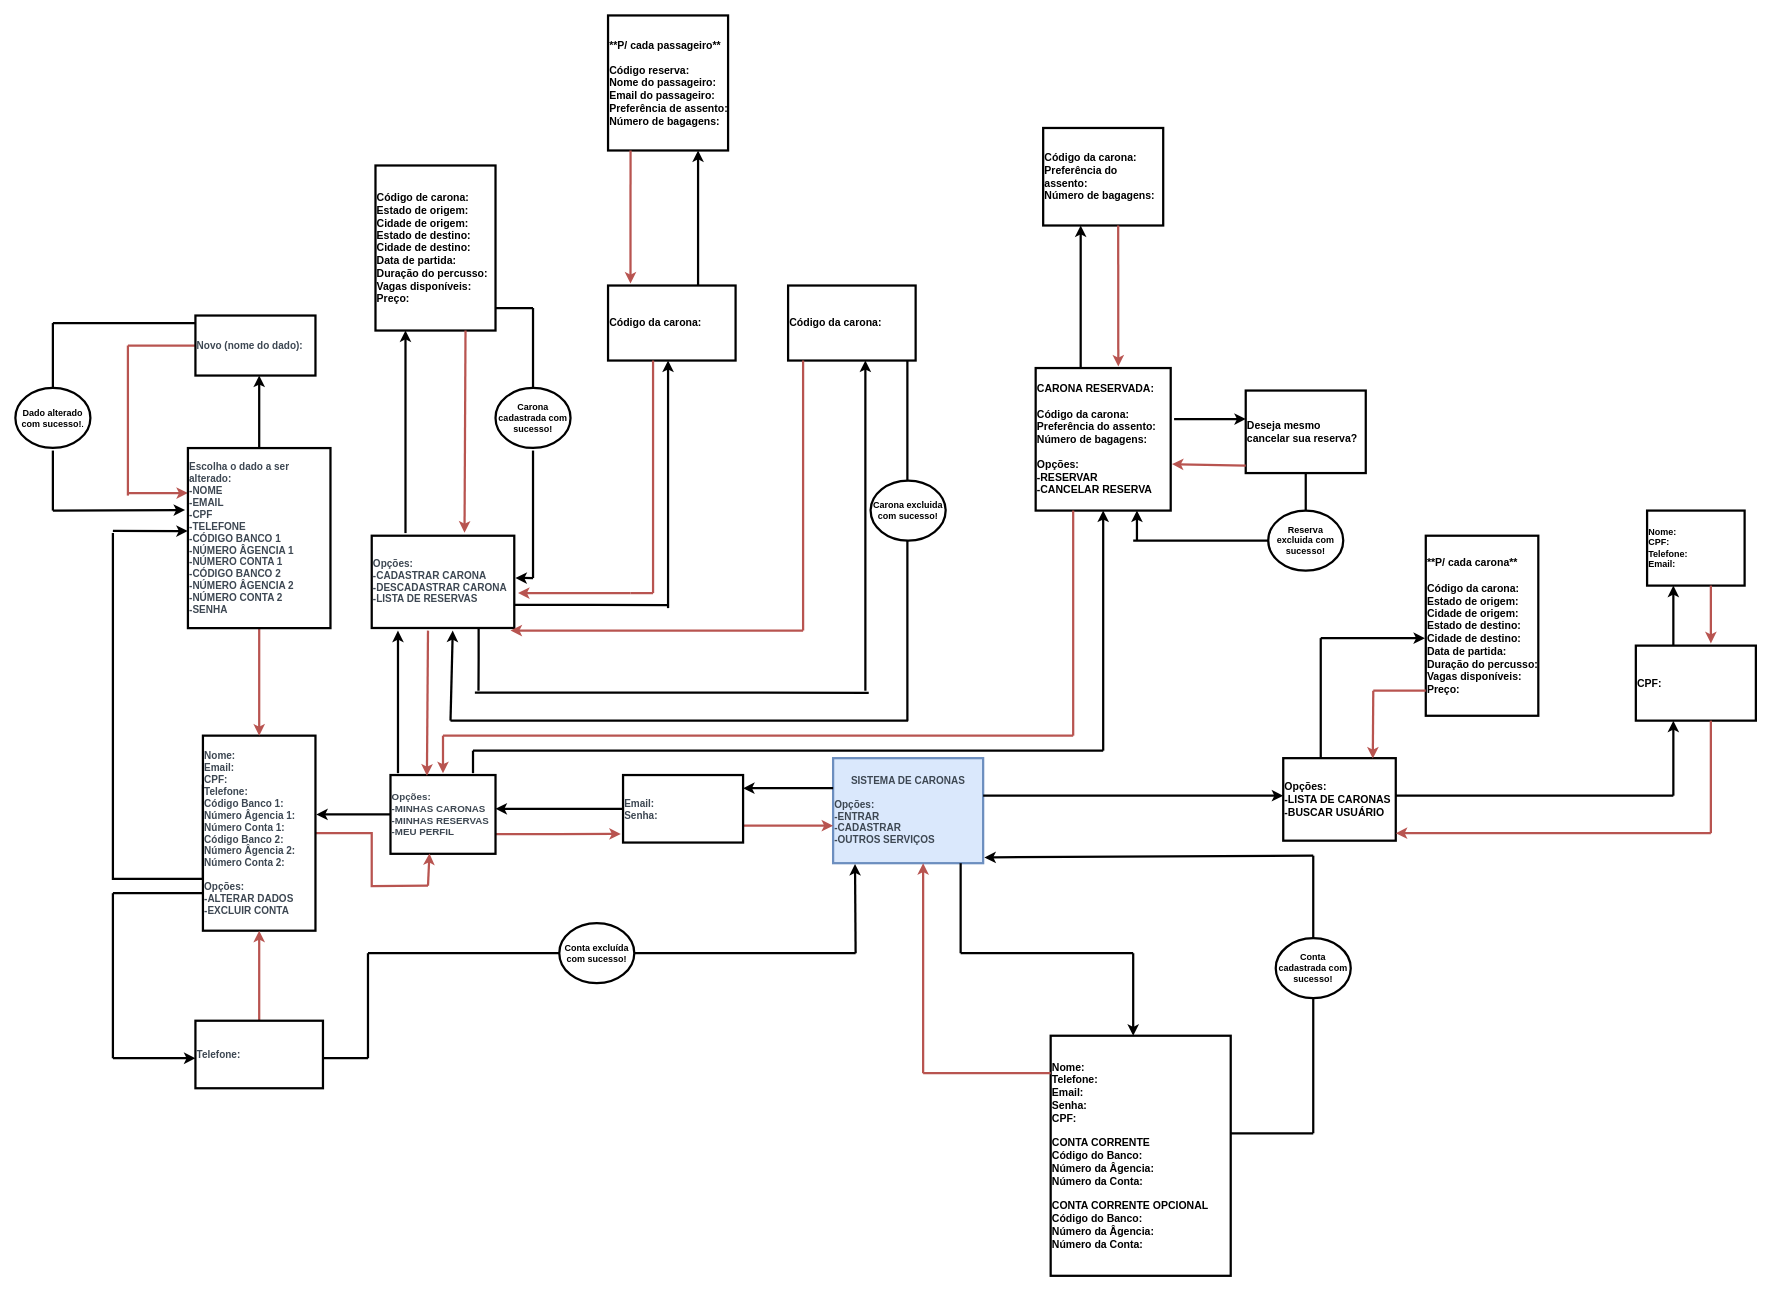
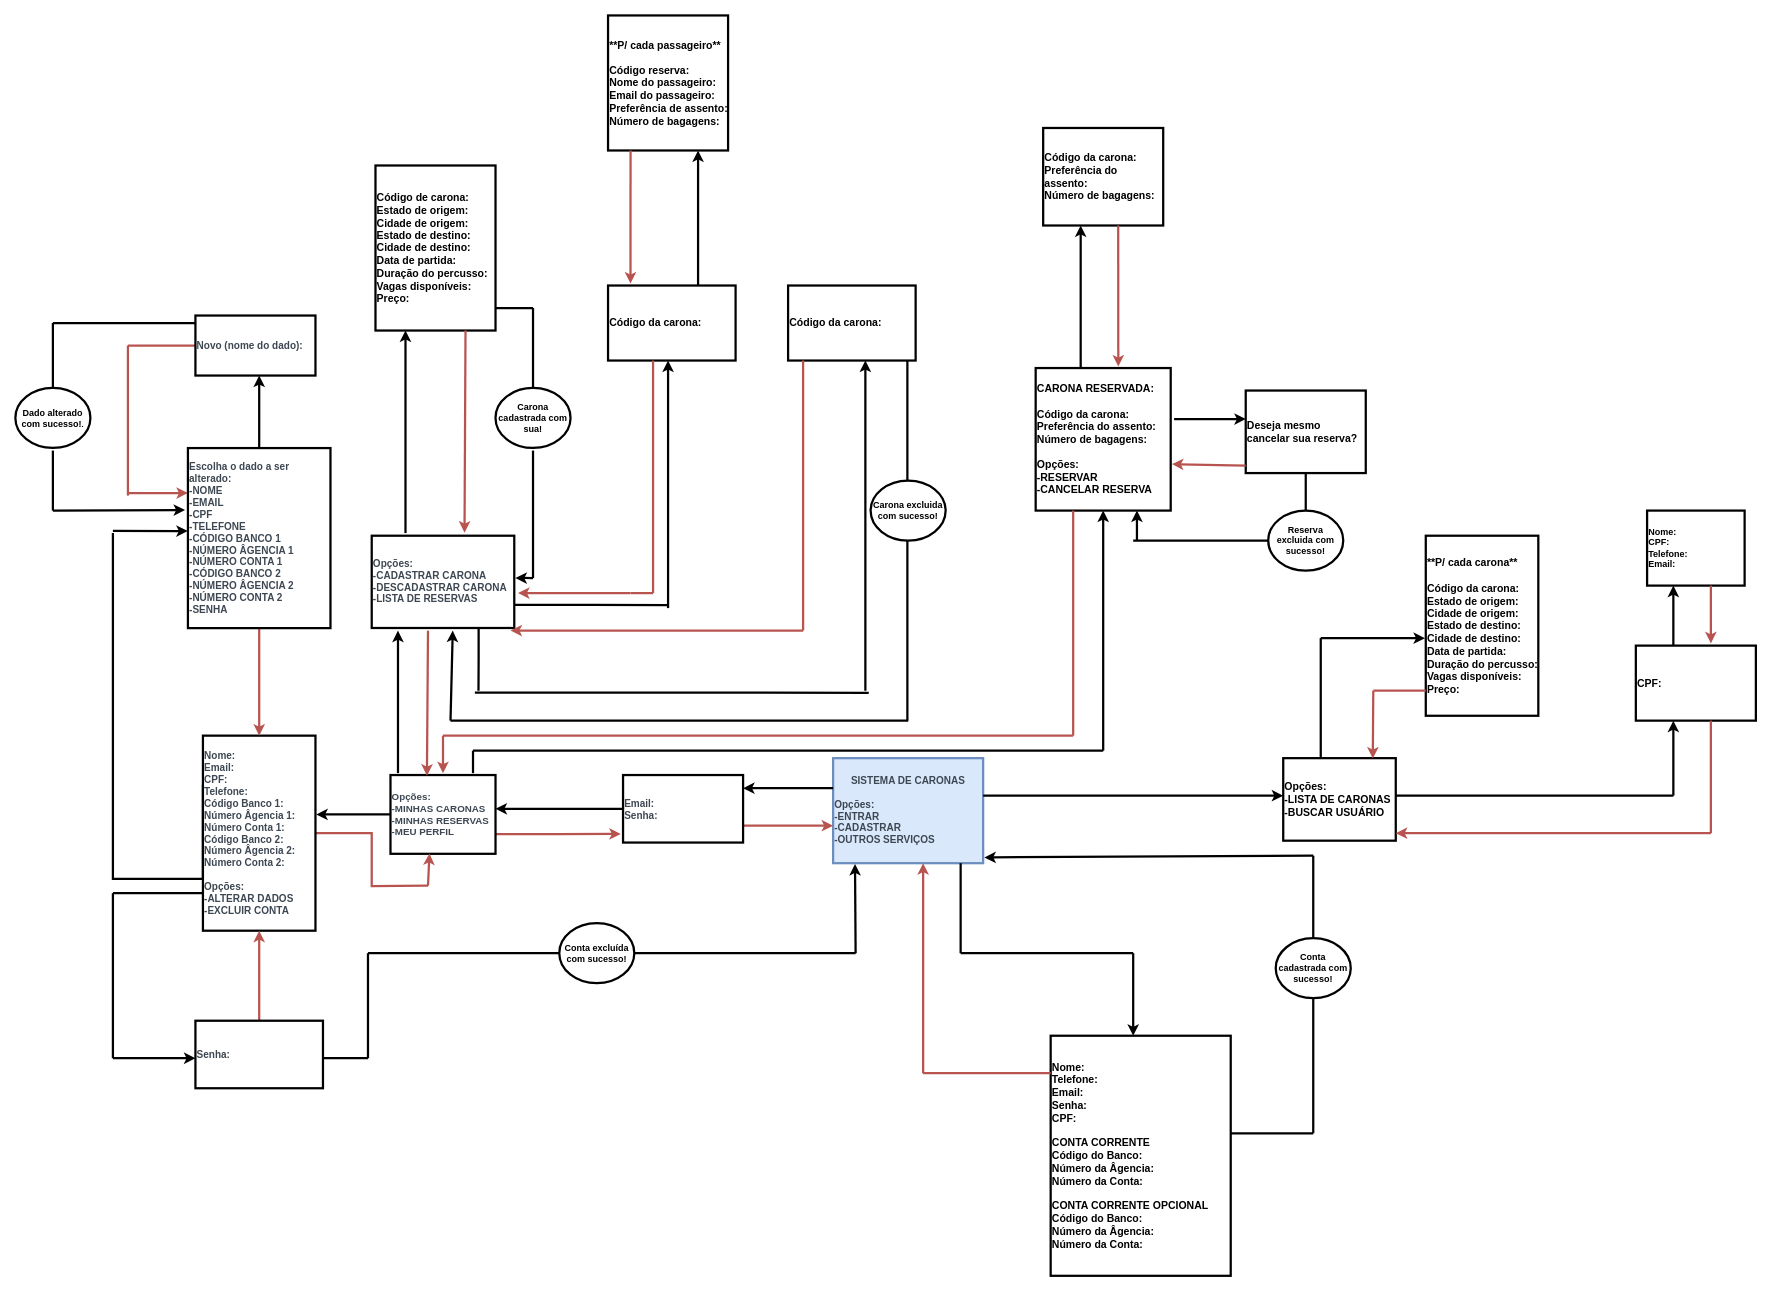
(533, 418) -> (533, 418)
(217, 1054) -> (211, 1054)
